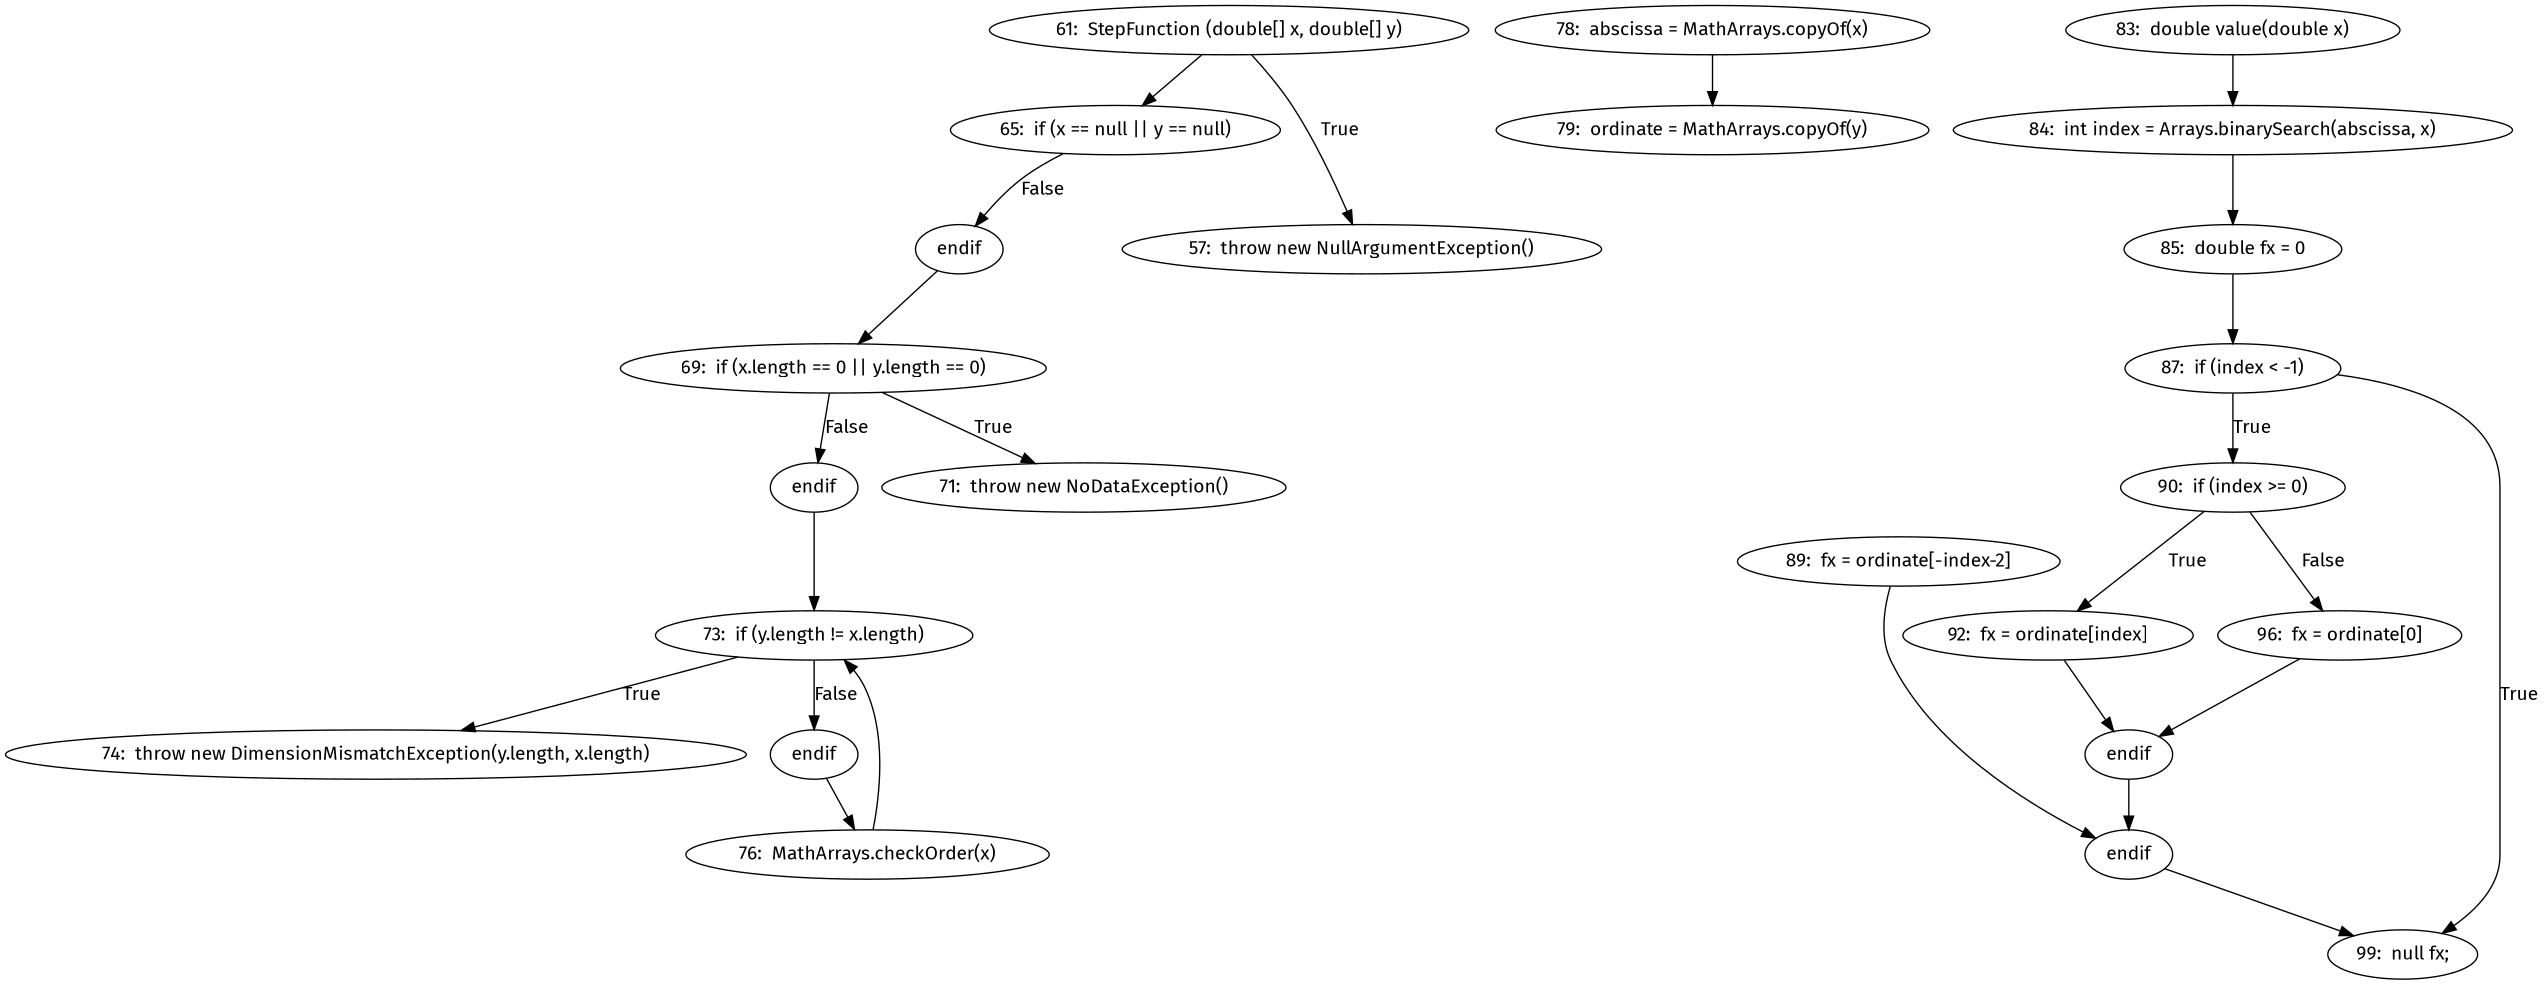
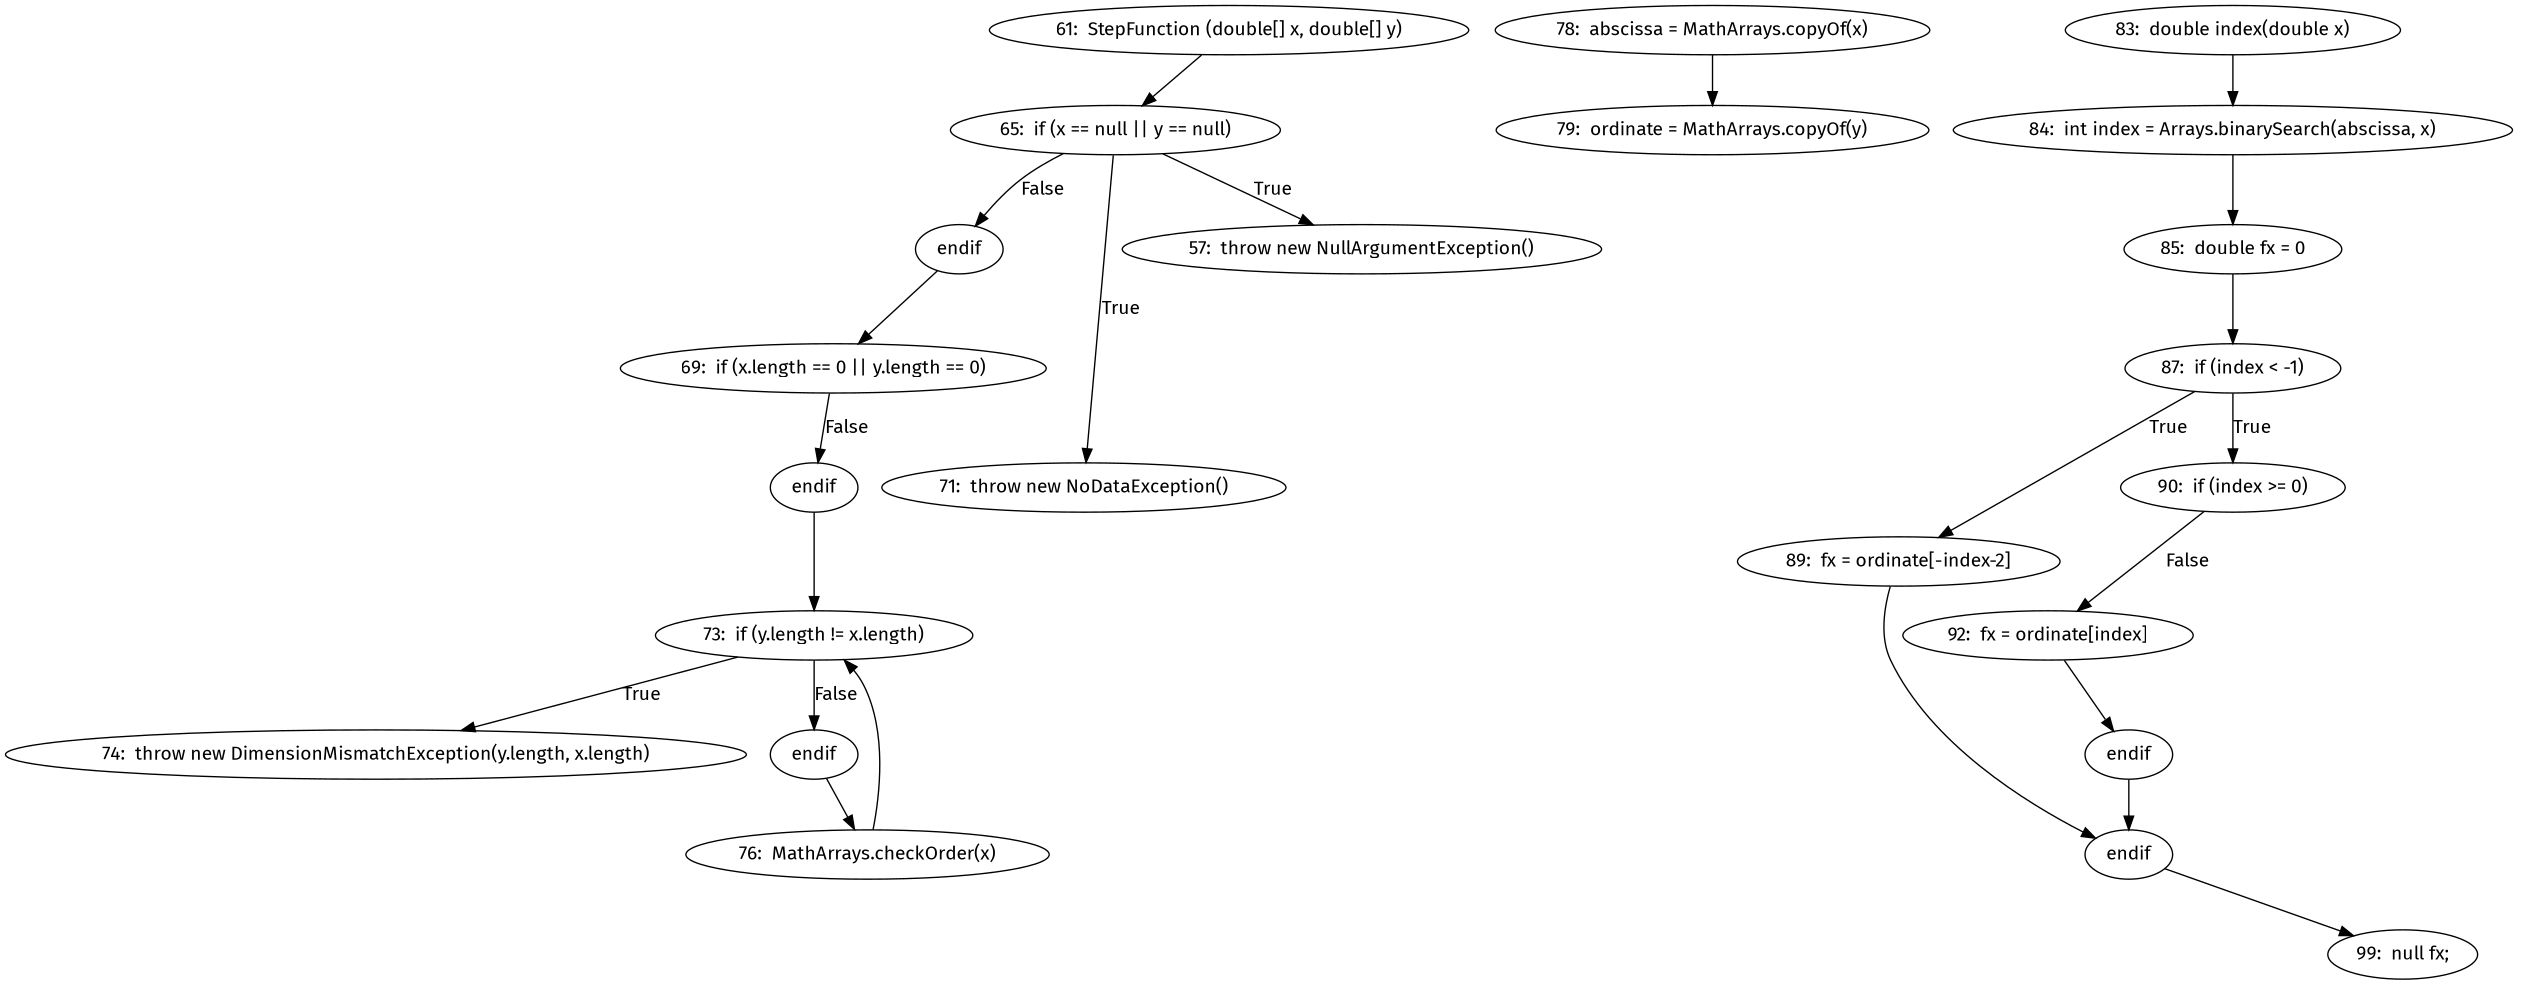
(2233, 30) -> (2233, 30)
(1306, 129) -> (1232, 186)
(952, 425) -> (1100, 302)
(2188, 561) -> (2188, 561)
(2500, 607) -> (2073, 461)
(2340, 635) -> none
